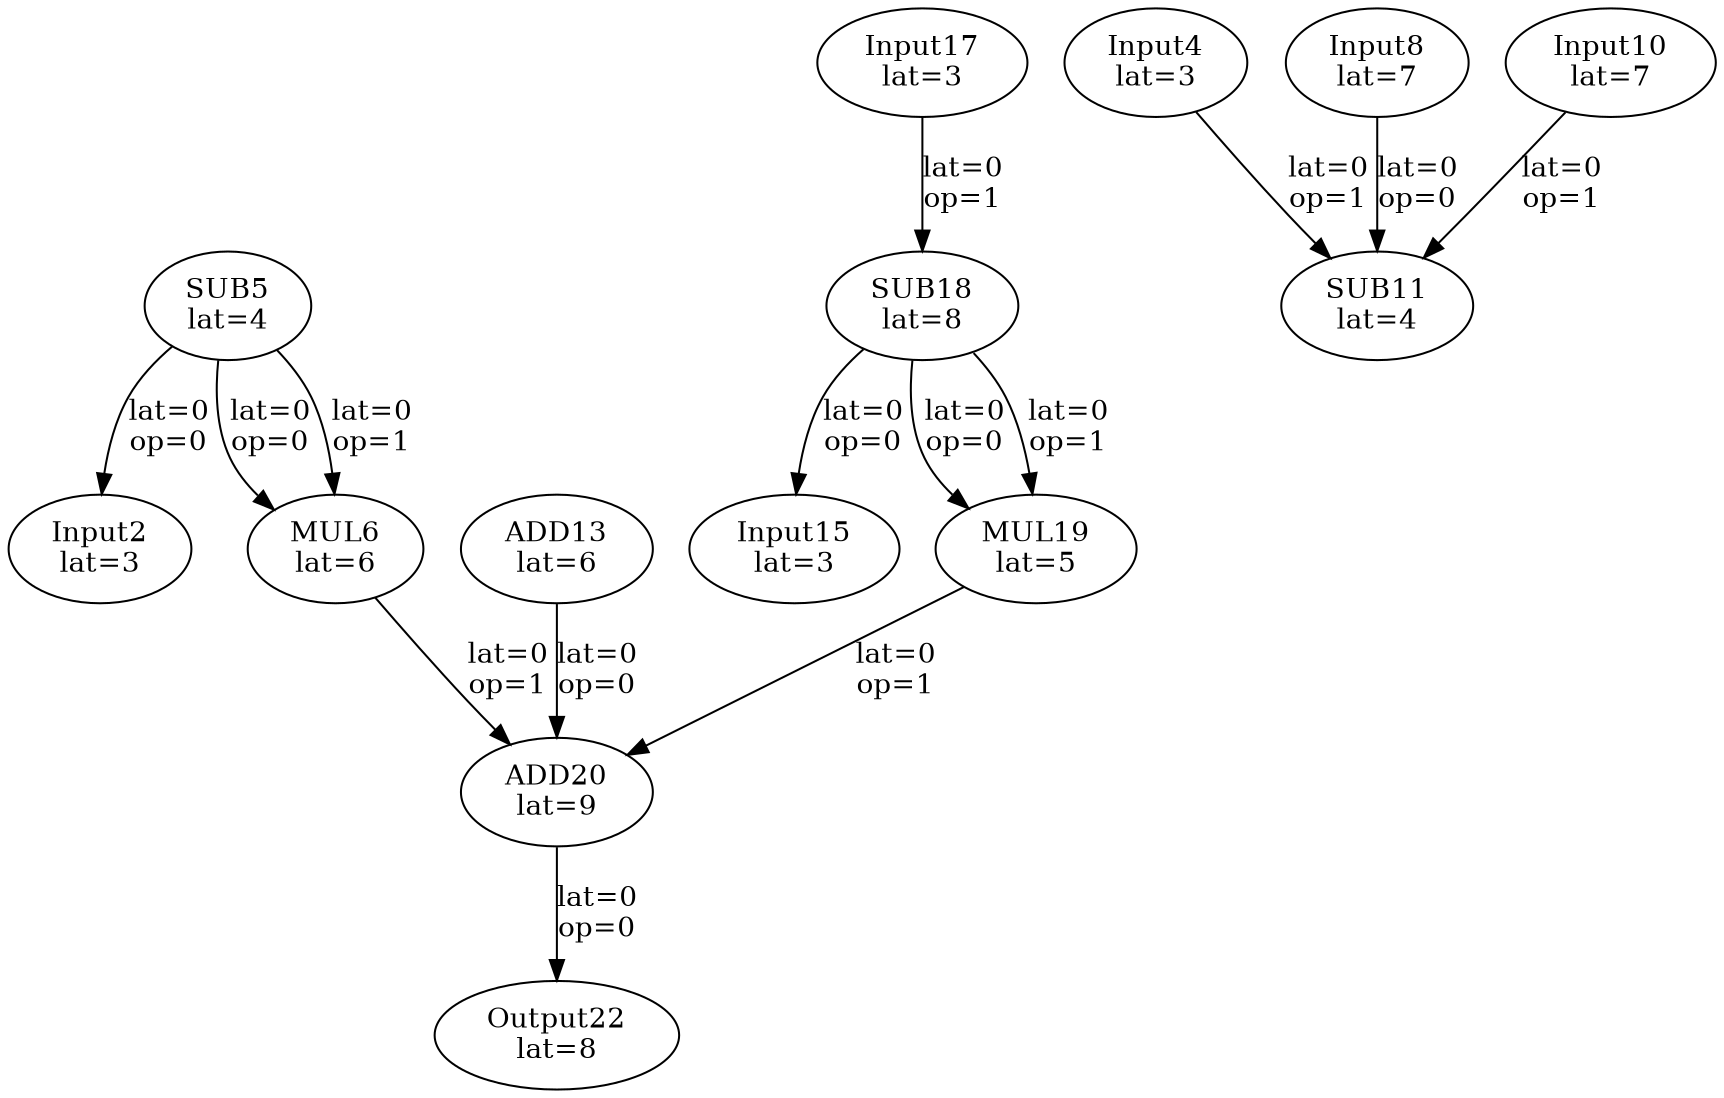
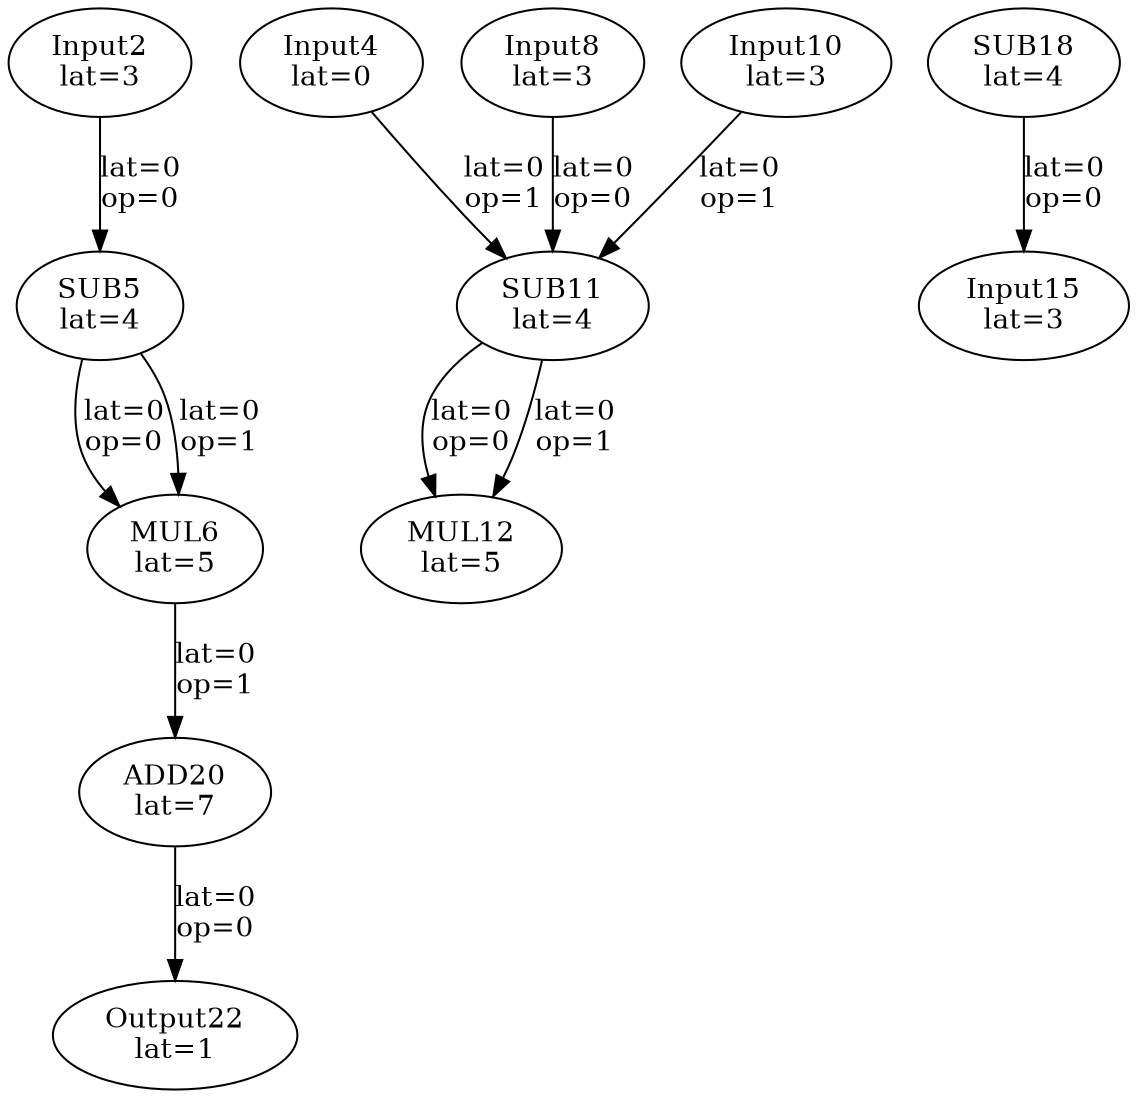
(922, 63) -> none
(1156, 63) -> (331, 63)
(1377, 63) -> (553, 63)
(1611, 63) -> (786, 63)
(922, 306) -> (1024, 63)
(125, 403) -> (100, 174)
(336, 549) -> (175, 549)
none -> (461, 549)
(557, 549) -> none
(1036, 549) -> none
(557, 792) -> (175, 792)
(557, 1035) -> (175, 1035)
